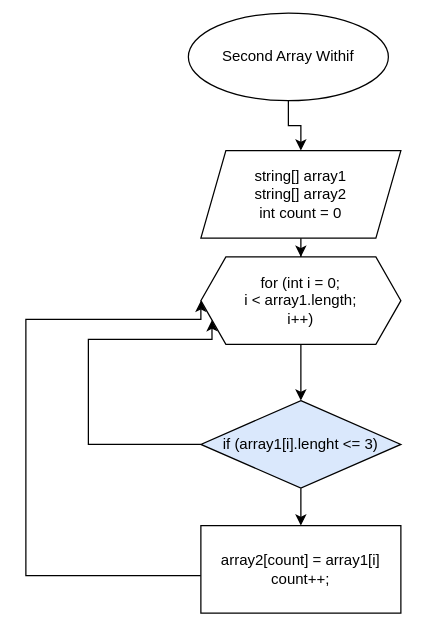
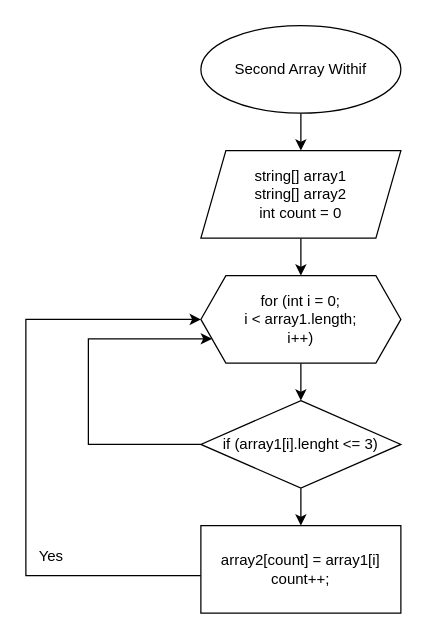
(288, 57) -> (301, 69)
(301, 301) -> (301, 319)
(301, 444) -> (301, 444)
none -> (51, 557)
